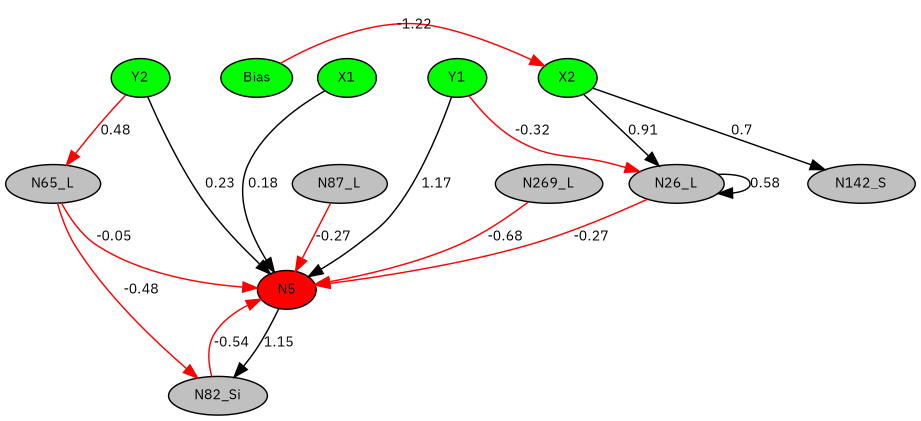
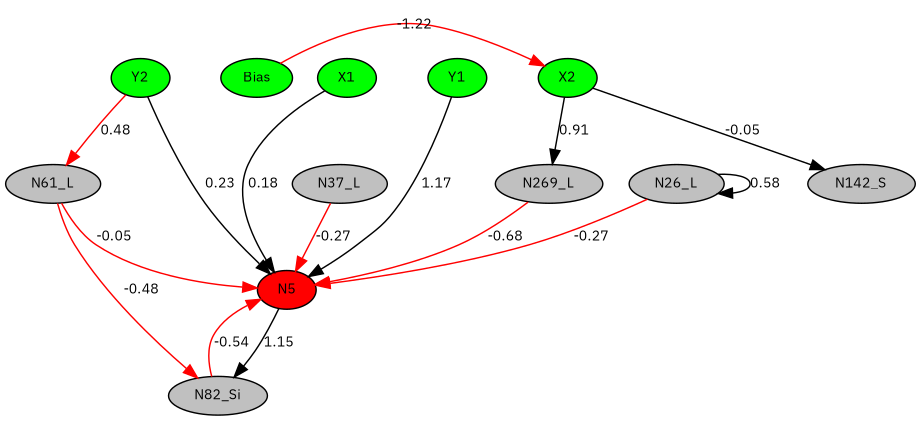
(616, 125) -> (560, 124)
(743, 131) -> (743, 131)
(538, 150) -> none
(53, 184) -> (53, 184)
(340, 184) -> (340, 184)
